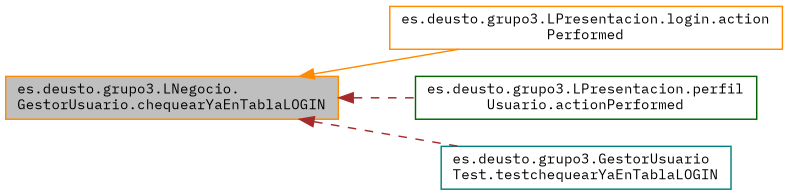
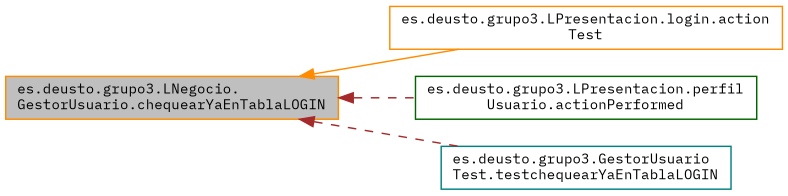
(586, 28) -> (586, 28)
